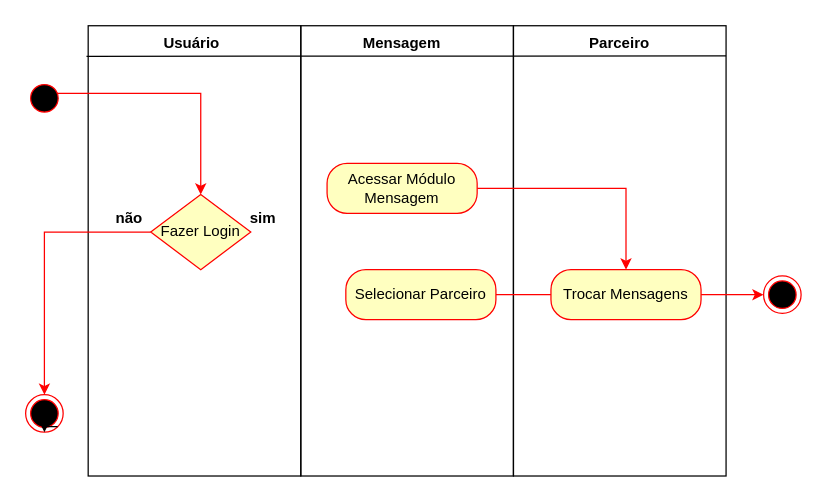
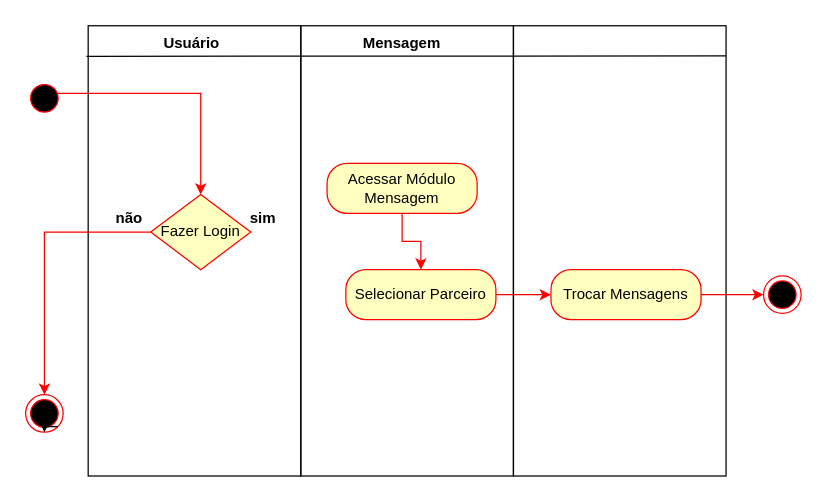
(619, 42) -> none
(587, 188) -> (407, 241)
(544, 294) -> (541, 294)
